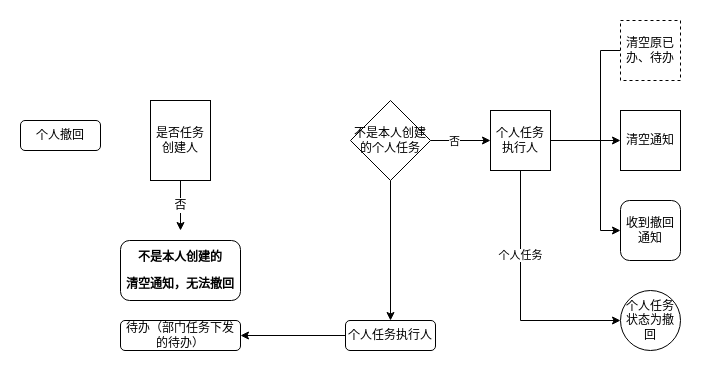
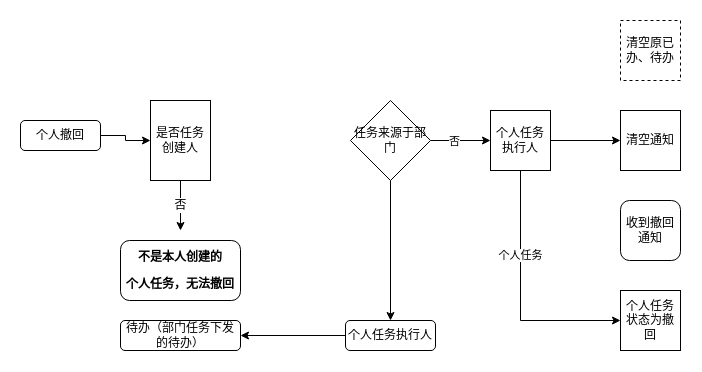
none -> (125, 136)
(601, 137) -> none
(391, 141) -> (391, 141)
(181, 271) -> (181, 271)
(651, 321) -> (651, 321)
